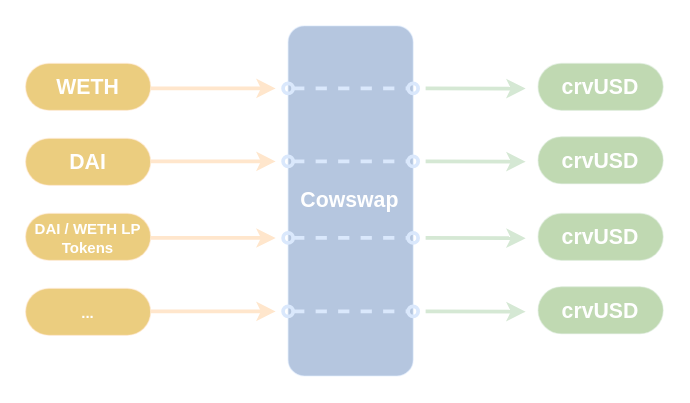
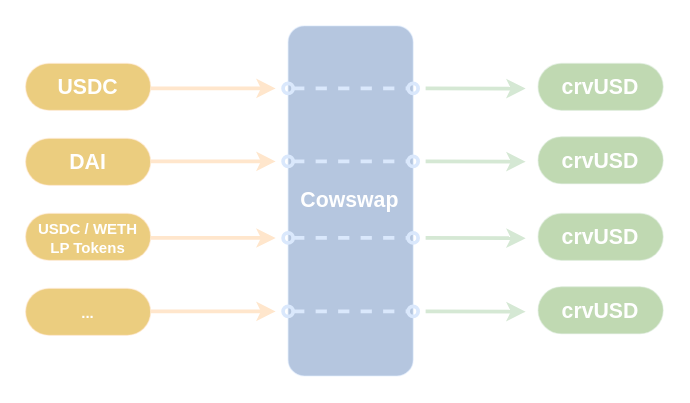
(88, 88) -> (88, 88)
(88, 238) -> (88, 238)
